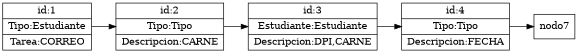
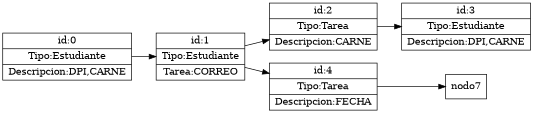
(170, 26) -> (323, 26)
(313, 26) -> (466, 26)
(456, 26) -> (323, 86)
(386, 27) -> (254, 70)
none -> (67, 57)
